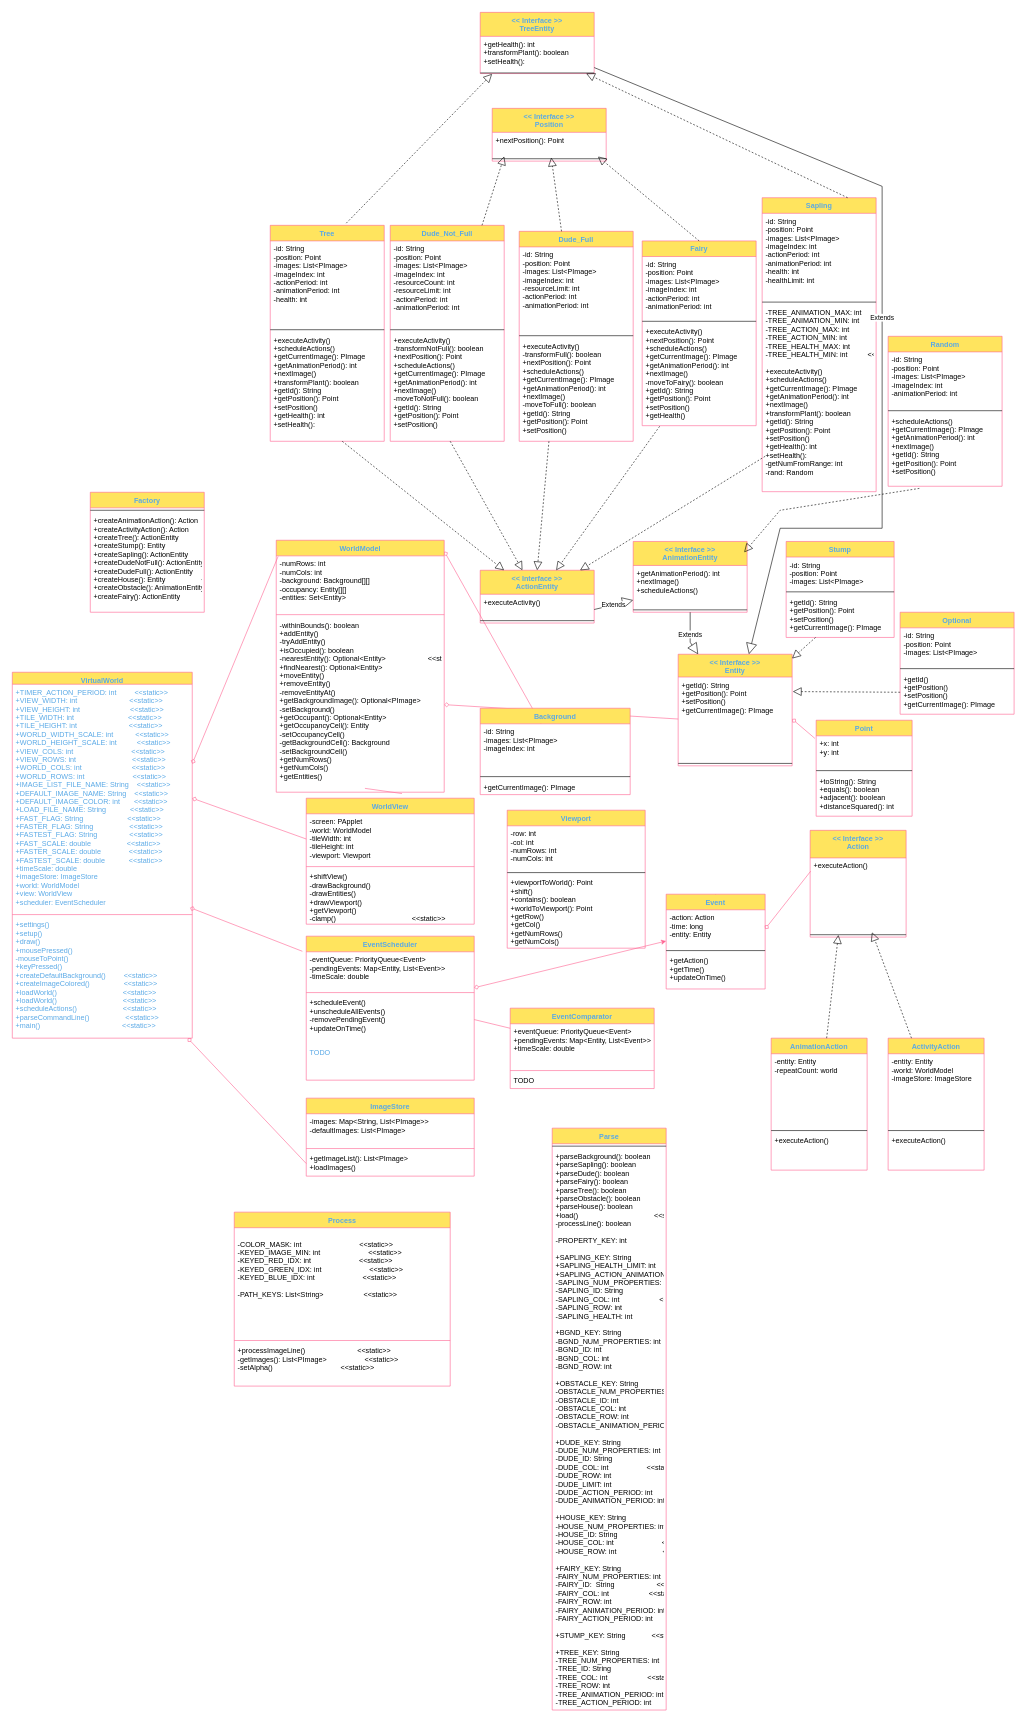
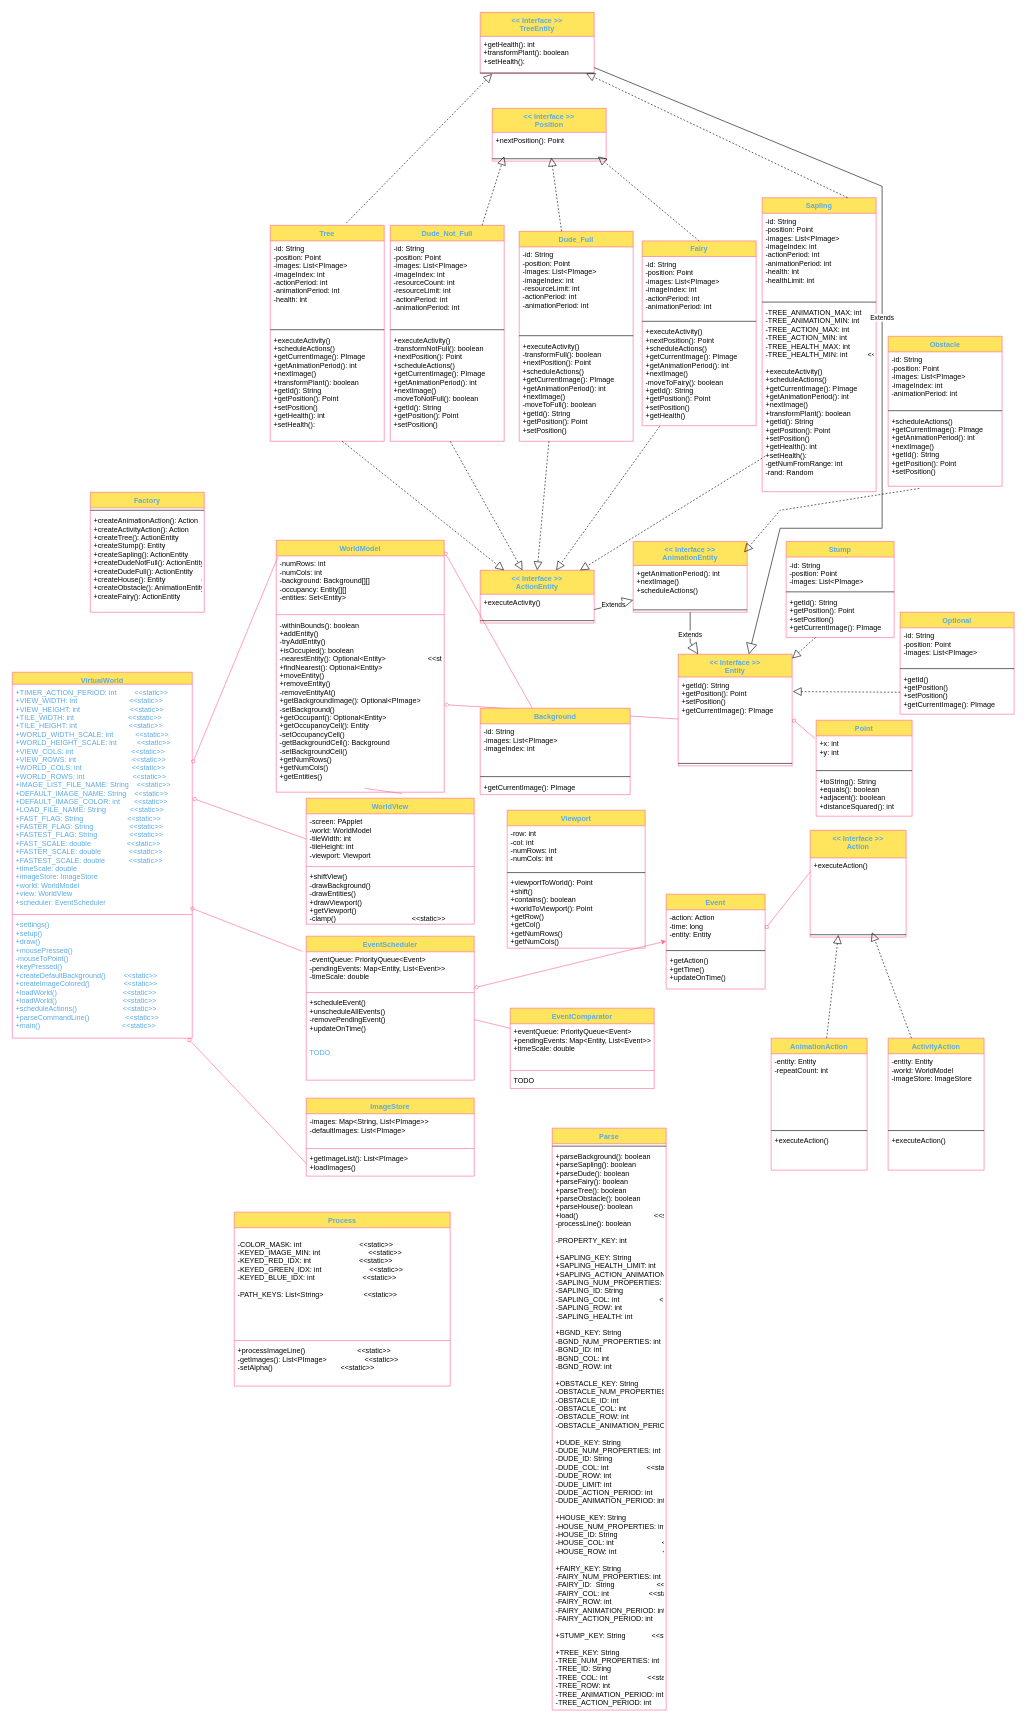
(945, 344) -> (945, 344)
(801, 1062) -> (801, 1062)
